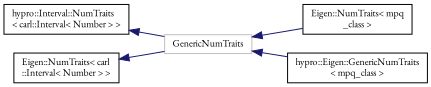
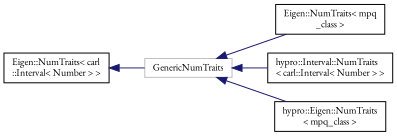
(152, 34) -> (255, 68)
(357, 68) -> (330, 117)
